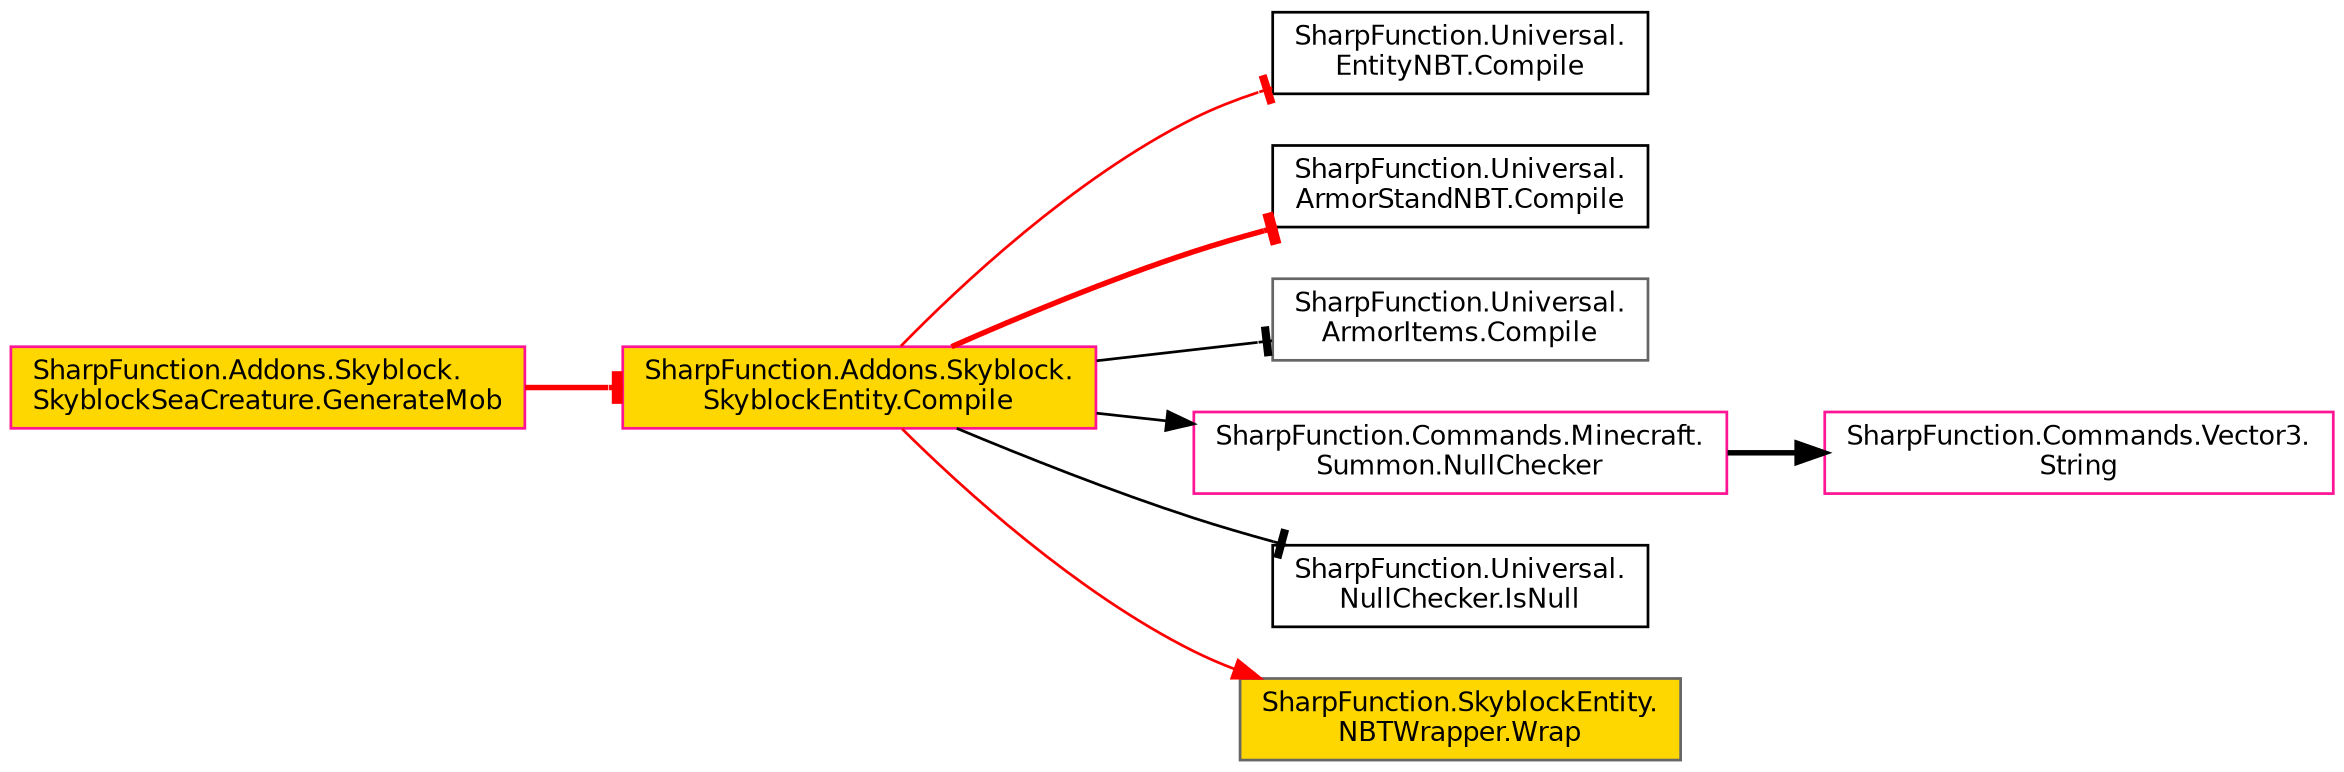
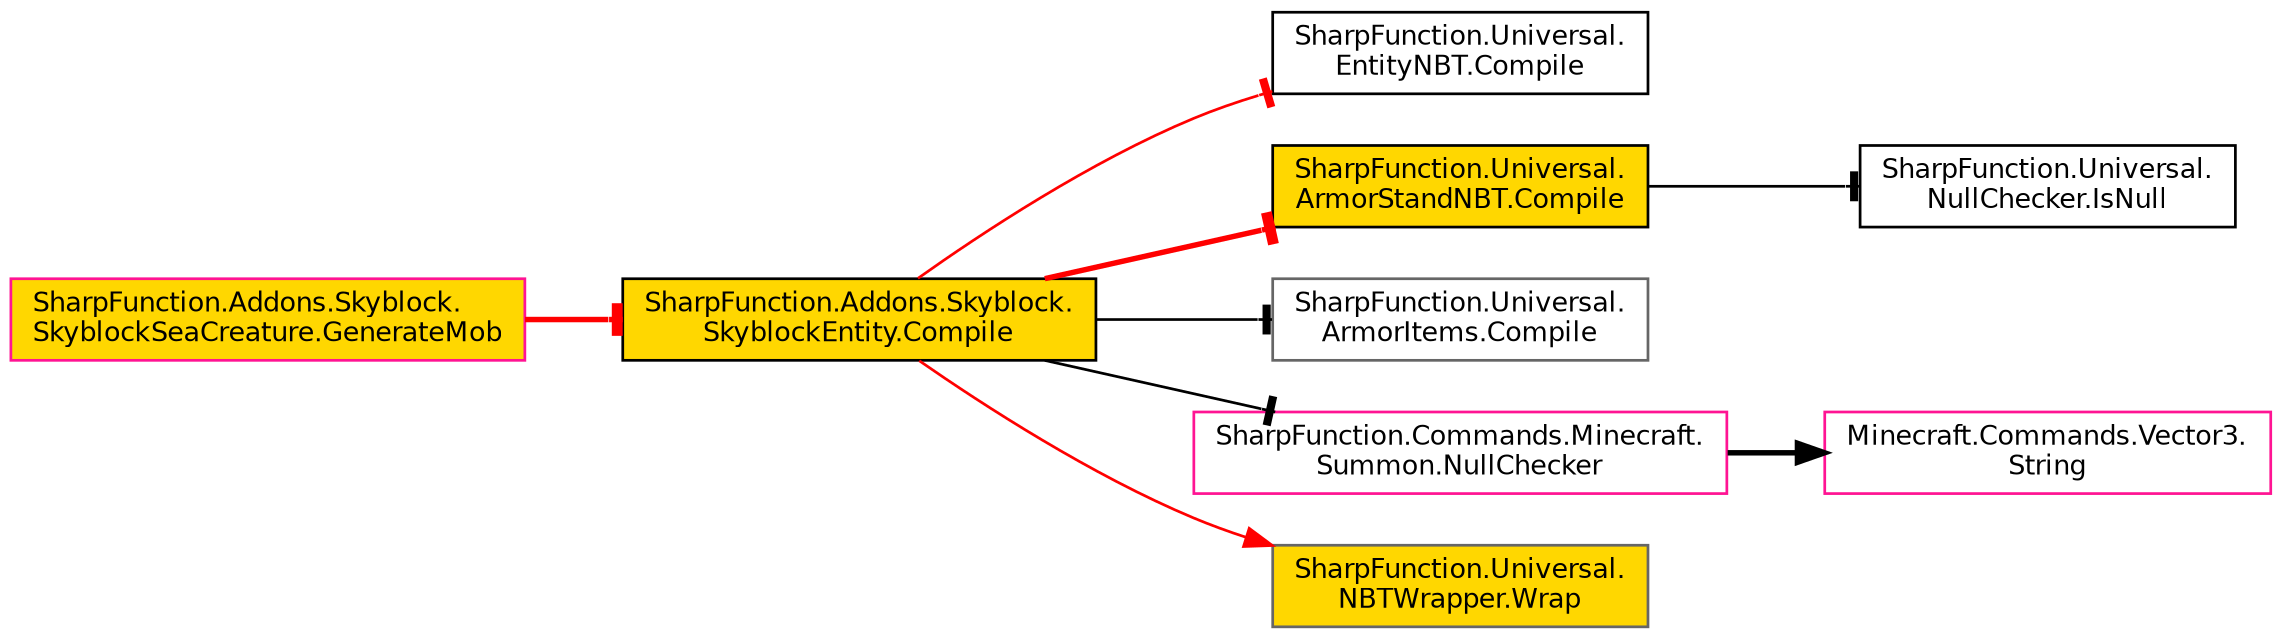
(1460, 186) -> (1460, 186)
(859, 388) -> (859, 320)
(1131, 417) -> (1153, 385)
(2079, 453) -> (2048, 453)
(1113, 490) -> (1747, 186)
(1460, 719) -> (1460, 586)
